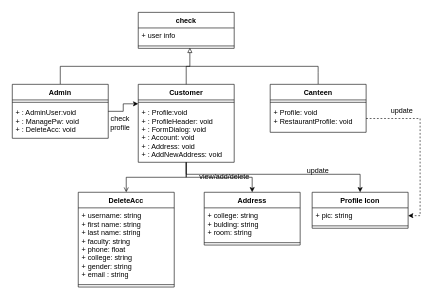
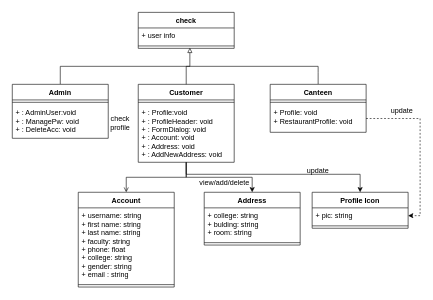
(123, 104) -> none
(225, 177) -> (225, 183)
(126, 200) -> (126, 200)
